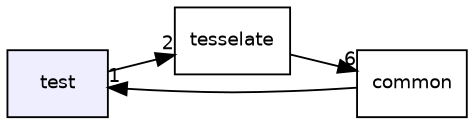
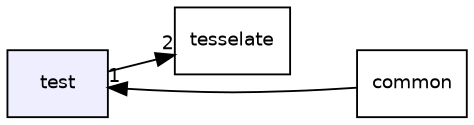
(314, 60) -> none
